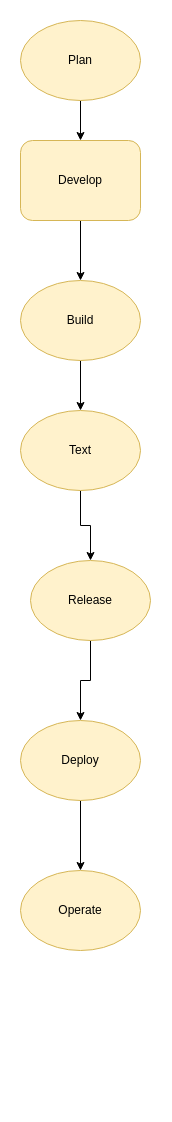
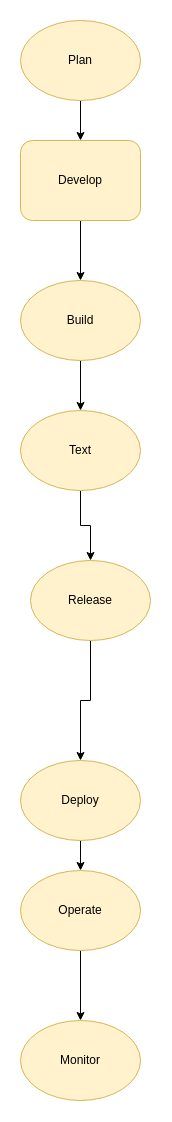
(81, 761) -> (81, 801)
none -> (81, 982)
none -> (81, 1061)
